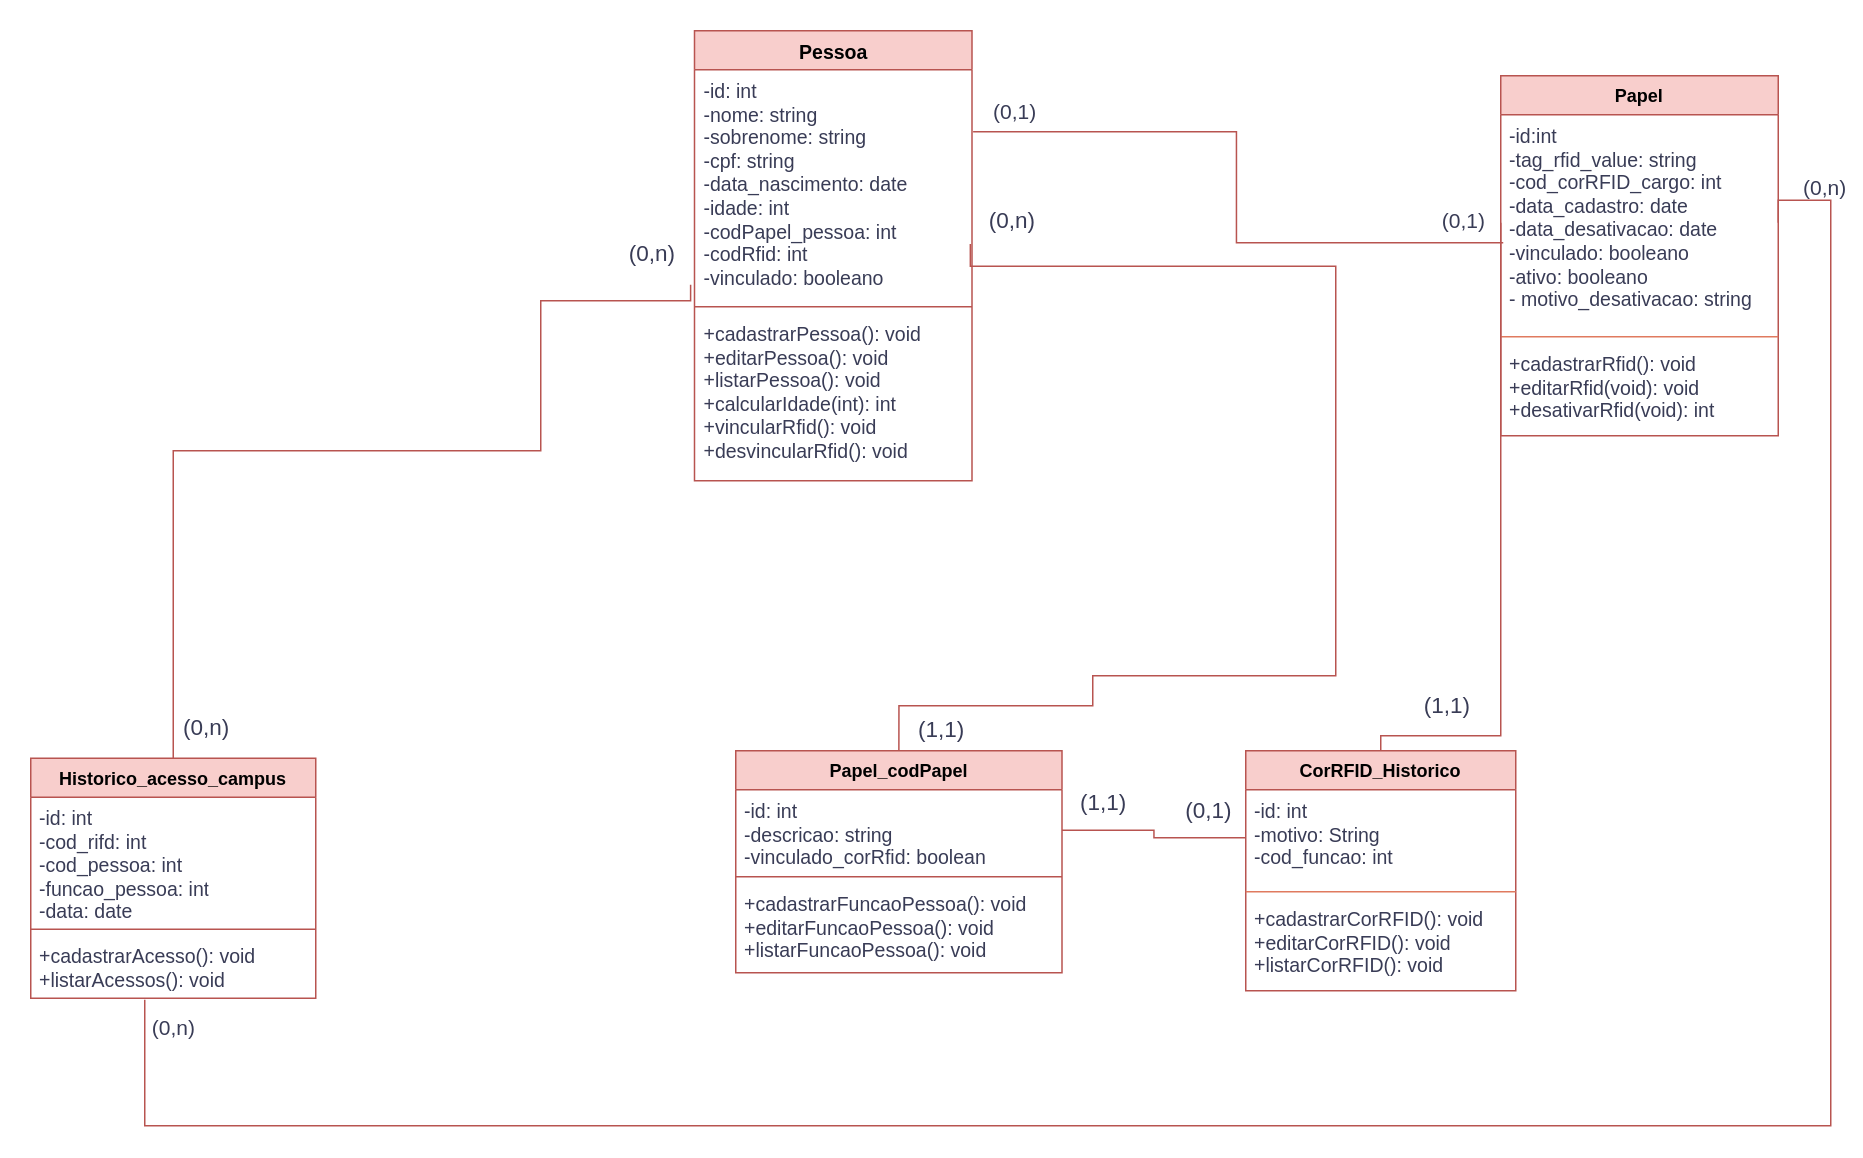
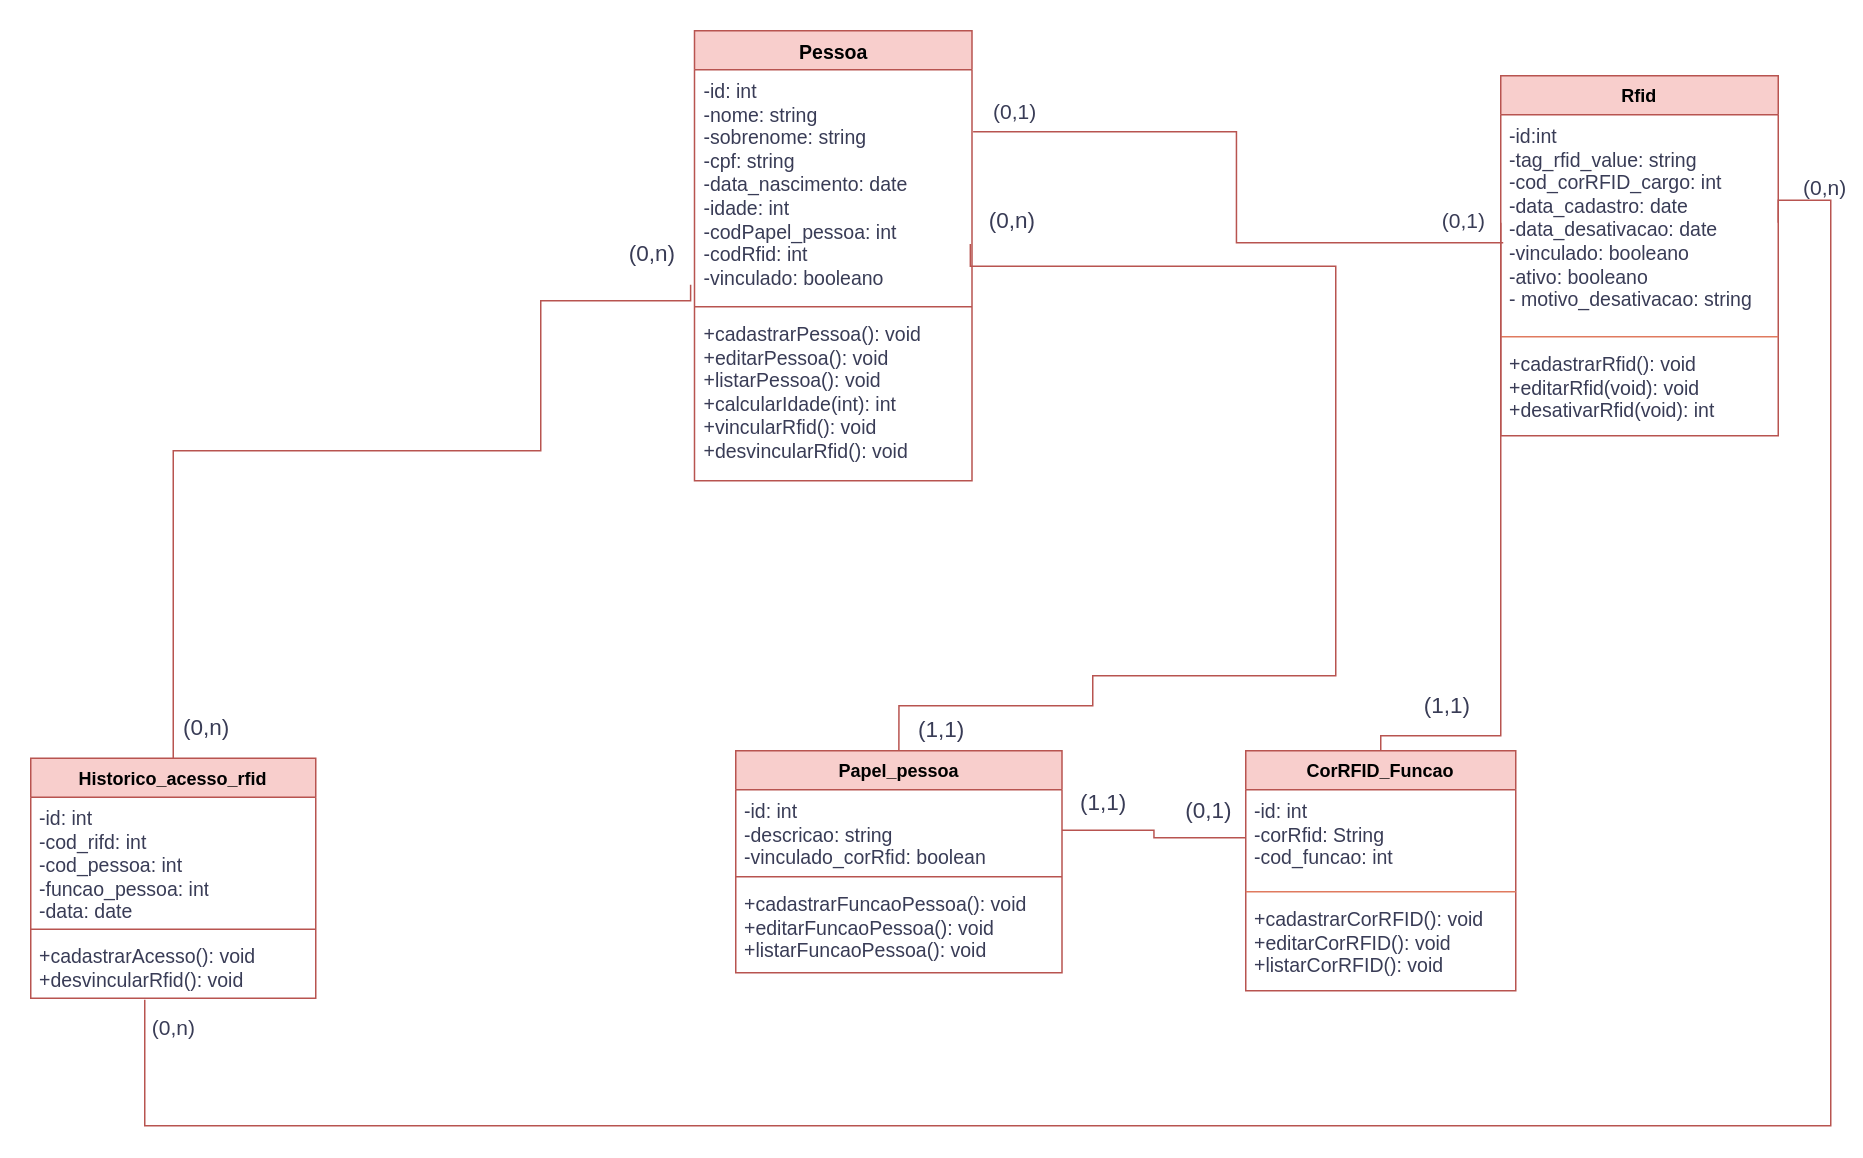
(1640, 97) -> (1640, 97)
(899, 772) -> (899, 772)
(1381, 772) -> (1381, 772)
(173, 780) -> (173, 780)
(1335, 835) -> (1335, 835)
(163, 969) -> (163, 969)
